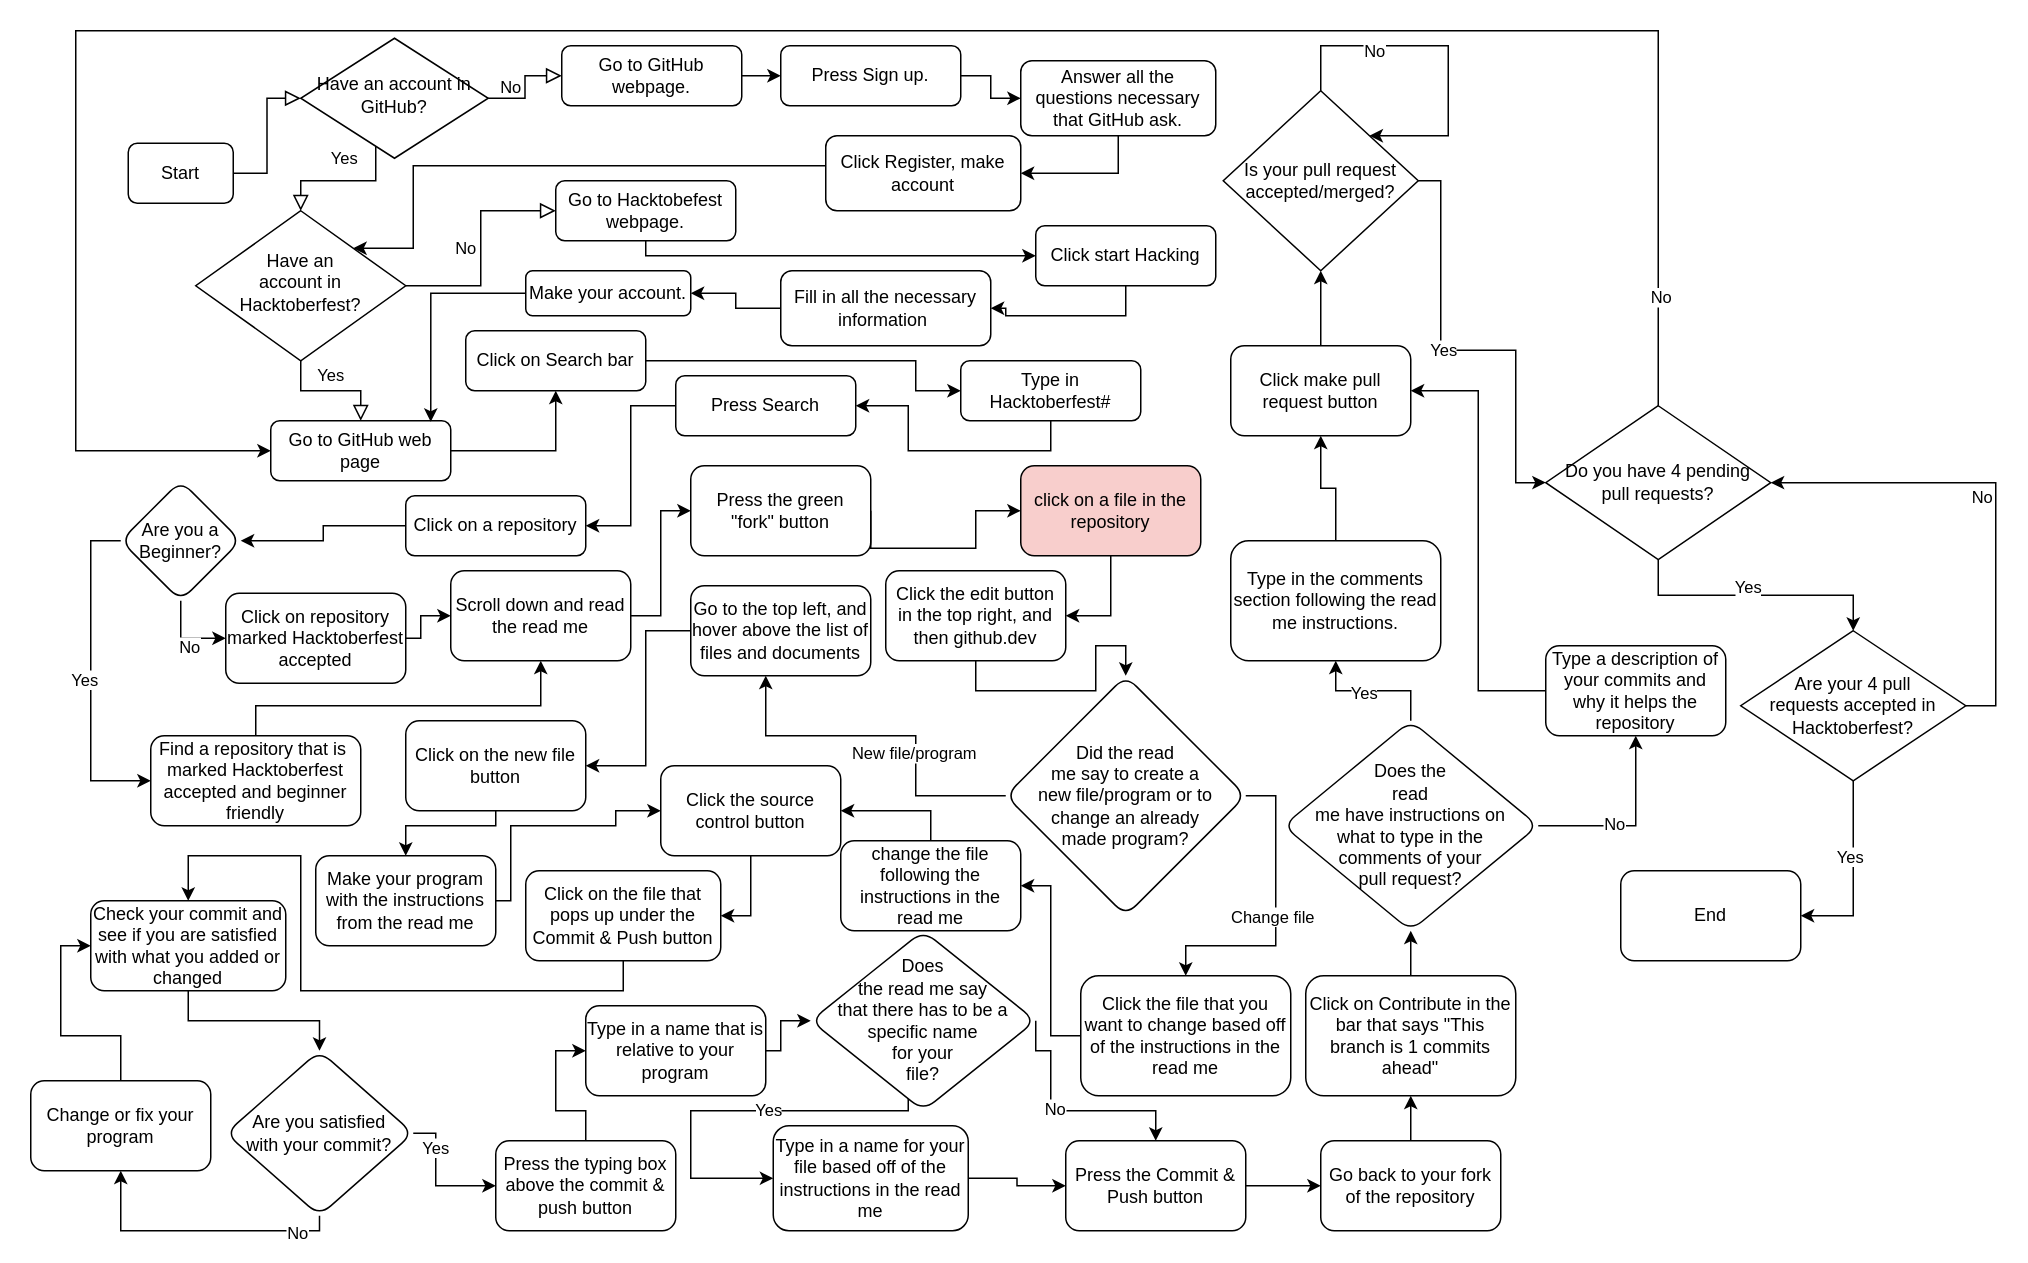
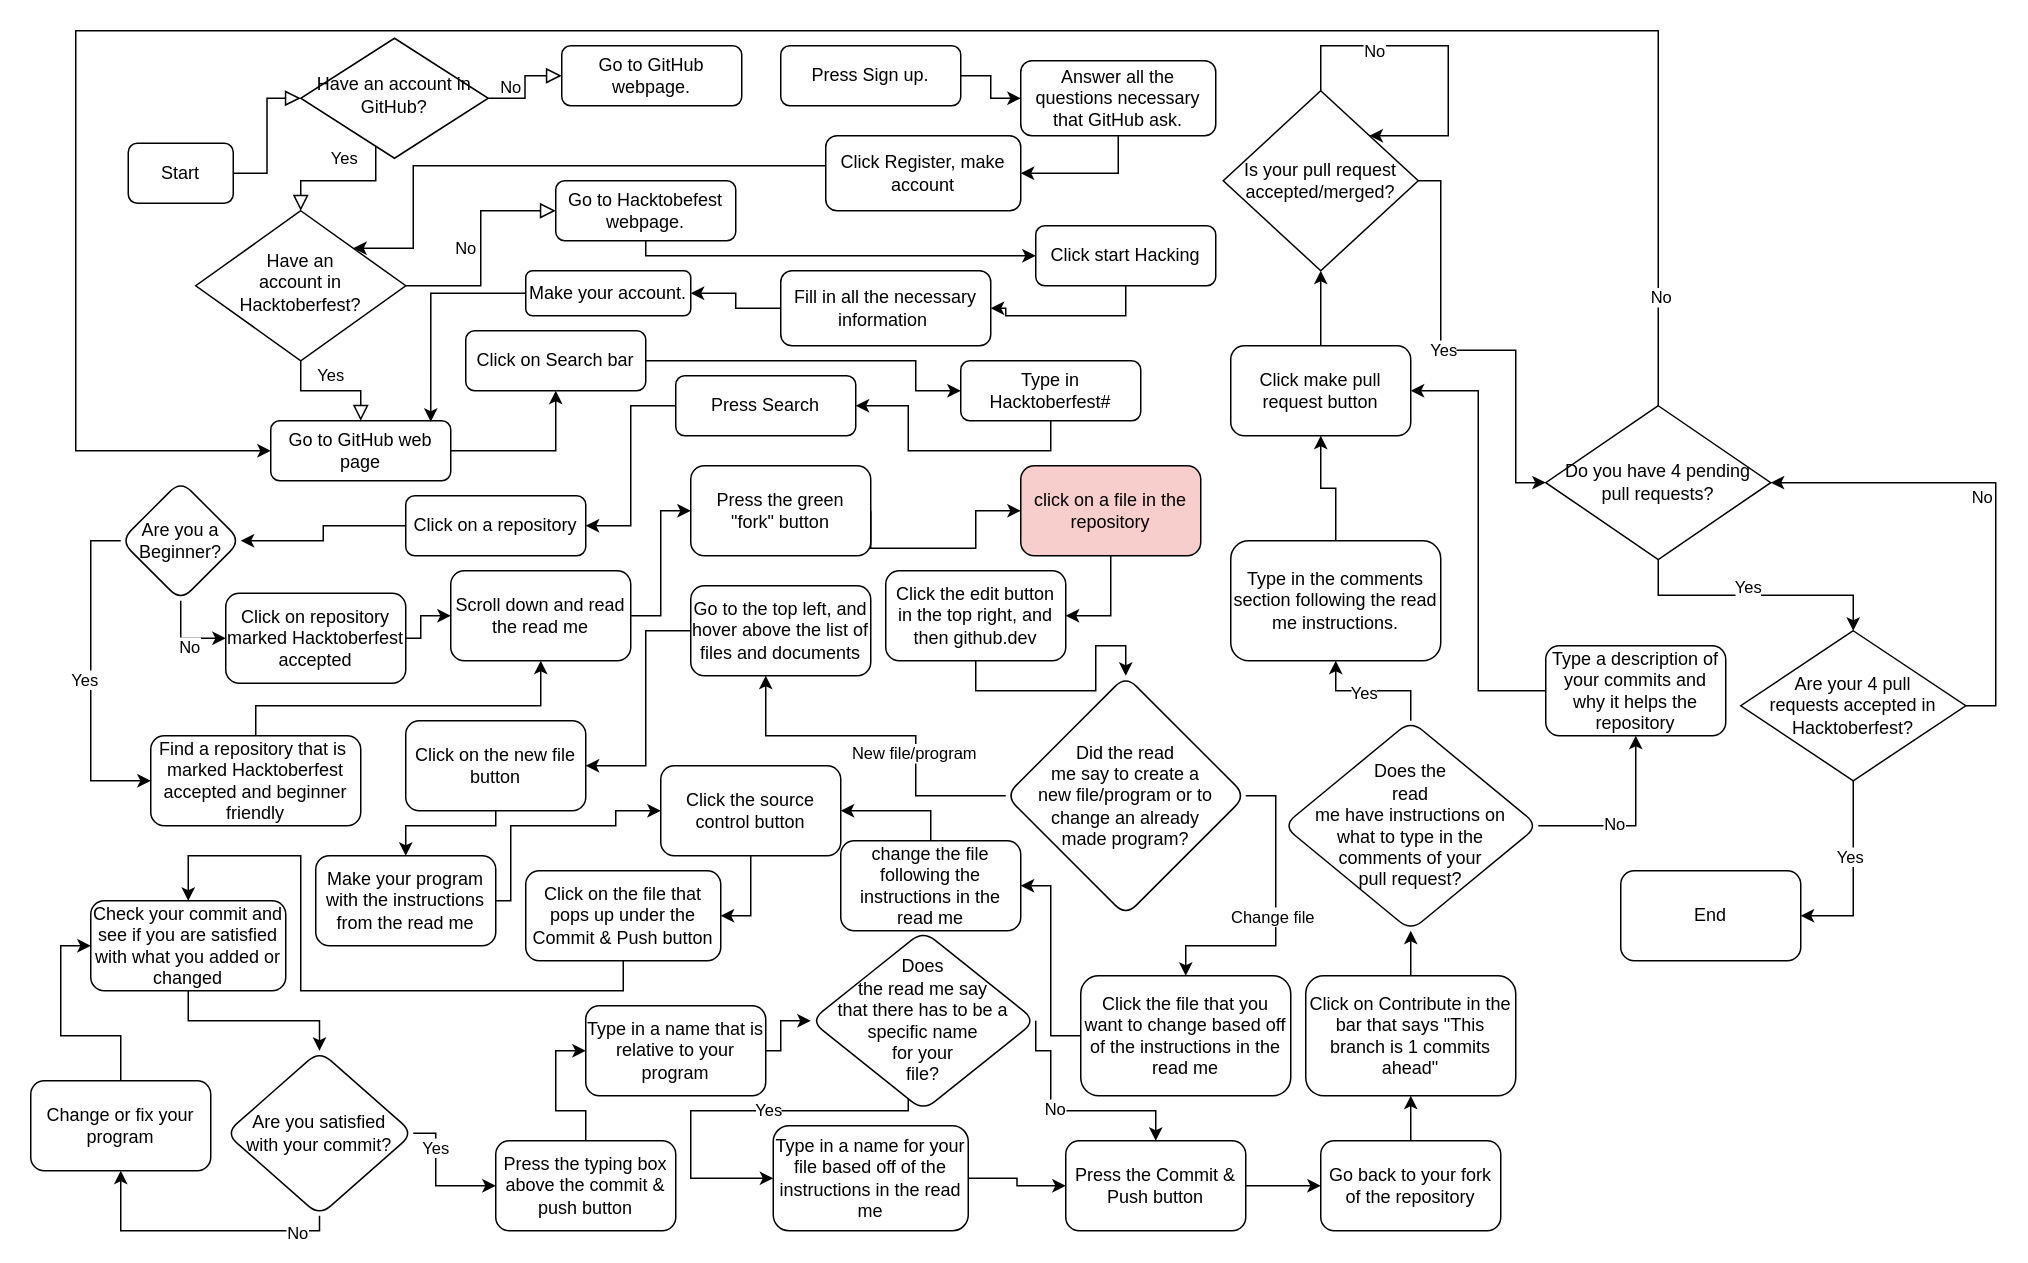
(767, 76) -> none
